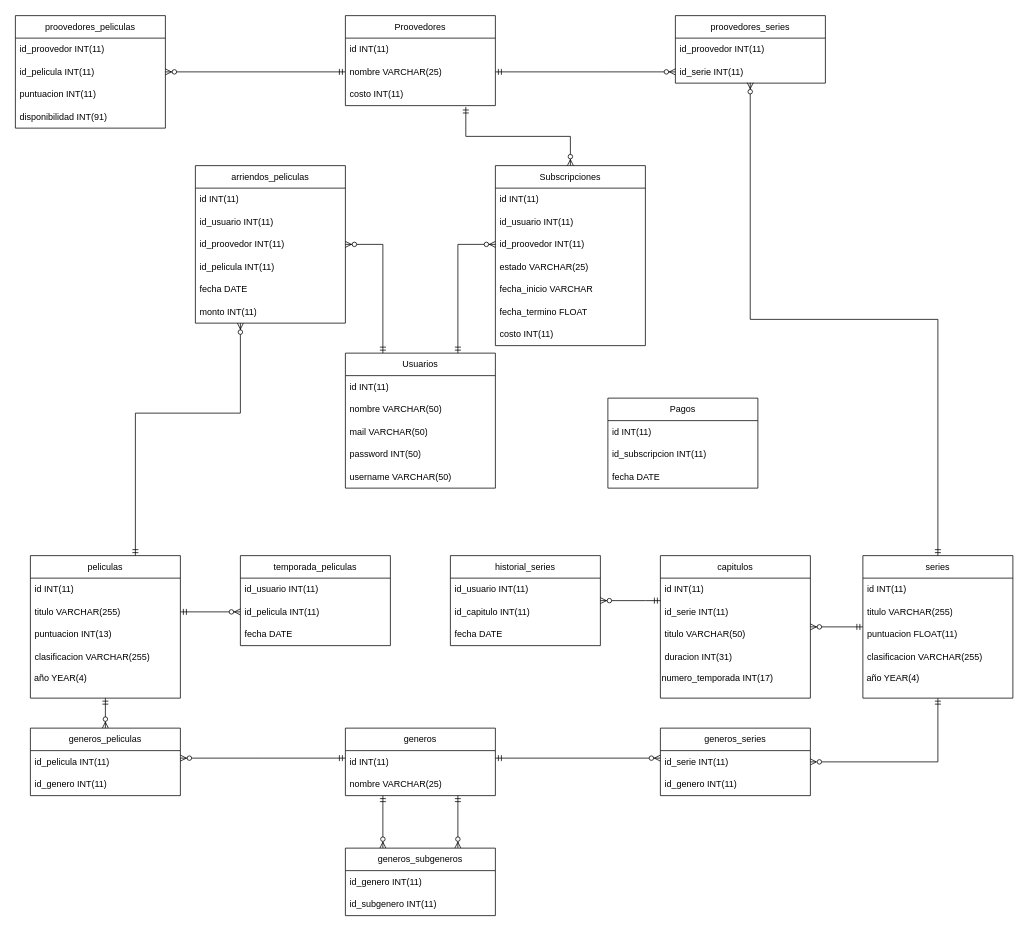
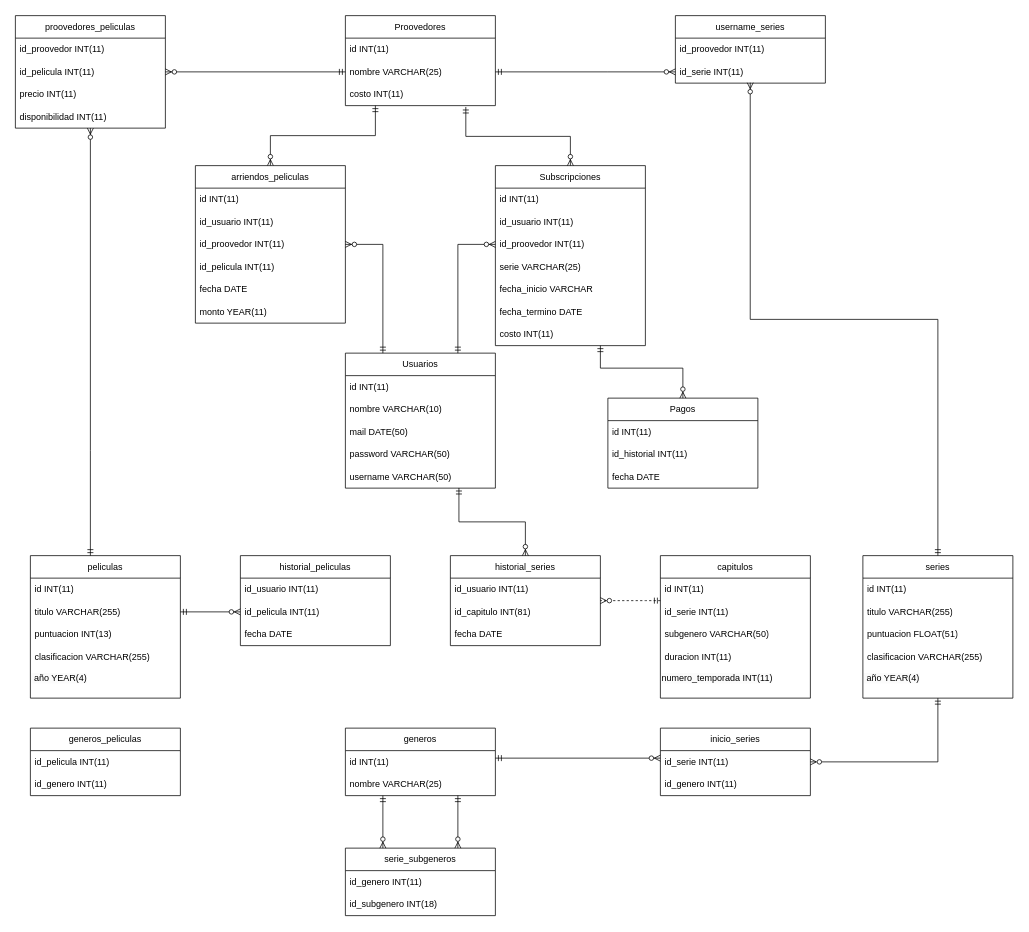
(750, 27) -> (750, 27)
(63, 94) -> (53, 94)
(68, 117) -> (68, 117)
none -> (322, 135)
(544, 267) -> (540, 267)
(231, 312) -> (234, 312)
(545, 312) -> (543, 312)
none -> (90, 342)
none -> (647, 368)
(394, 409) -> (394, 409)
(161, 413) -> none
(387, 432) -> (379, 432)
(389, 454) -> (399, 454)
(666, 454) -> (657, 454)
none -> (507, 522)
(315, 567) -> (315, 567)
(630, 600) -> (630, 600)
(498, 612) -> (498, 612)
(837, 627) -> none
(707, 634) -> (717, 634)
(915, 634) -> (915, 634)
(703, 657) -> (703, 657)
(721, 679) -> (721, 679)
(105, 713) -> none
(735, 739) -> (735, 739)
(263, 758) -> none
(420, 859) -> (420, 859)
(398, 904) -> (398, 904)
